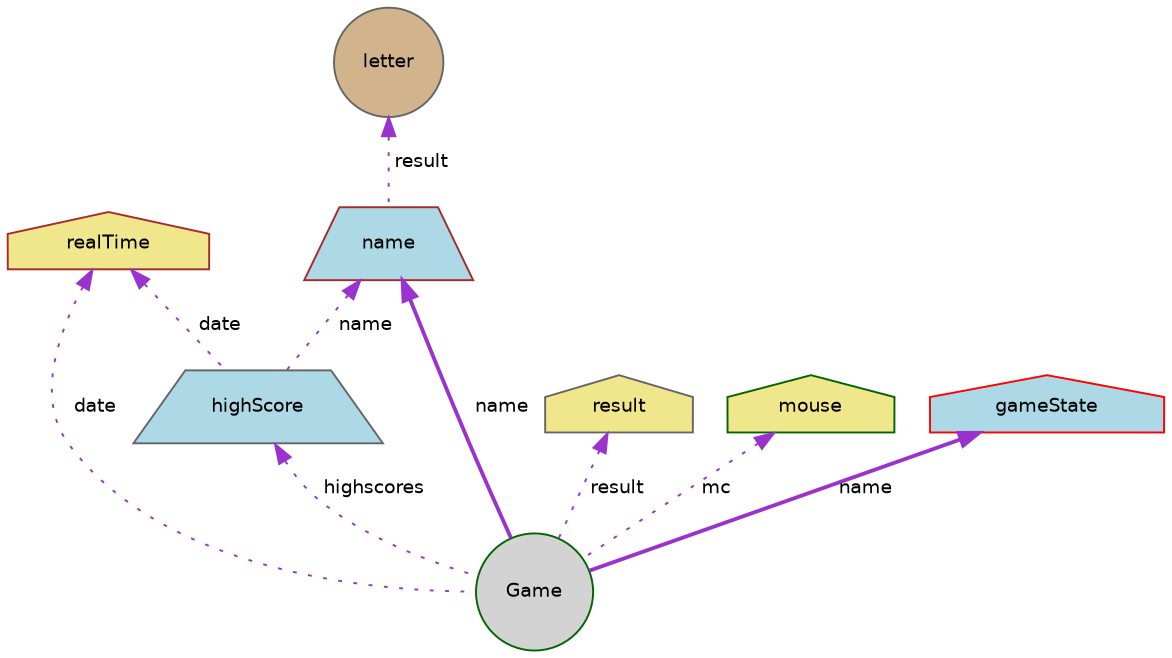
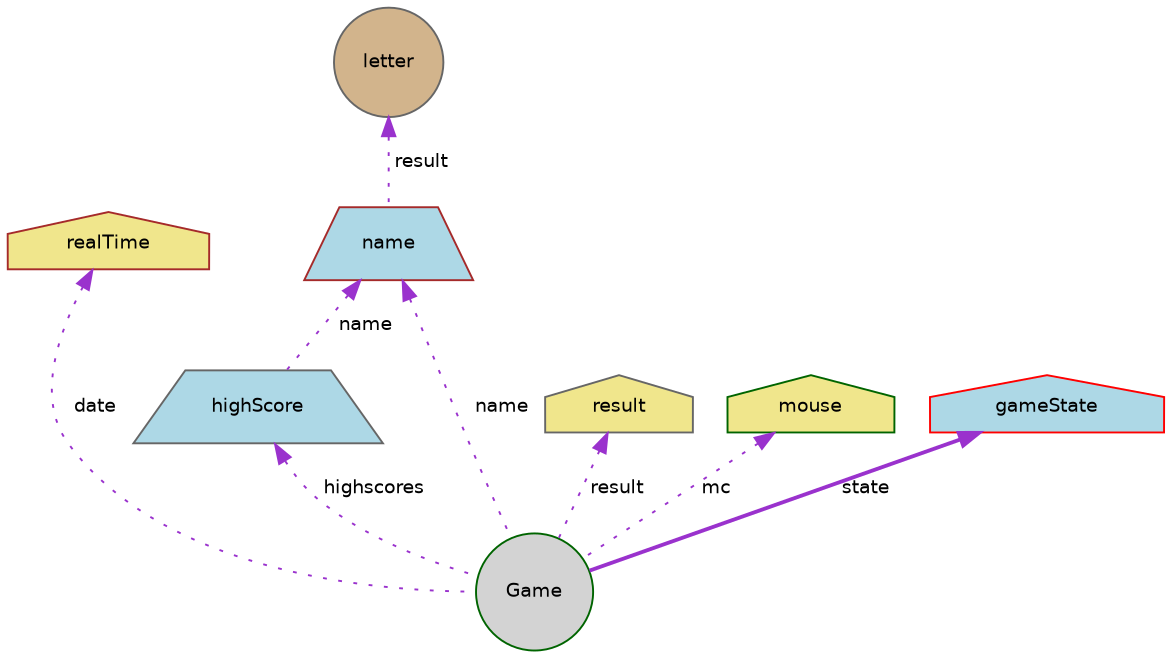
(185, 327) -> none
(459, 419) -> (459, 419)
(863, 488) -> (863, 488)
